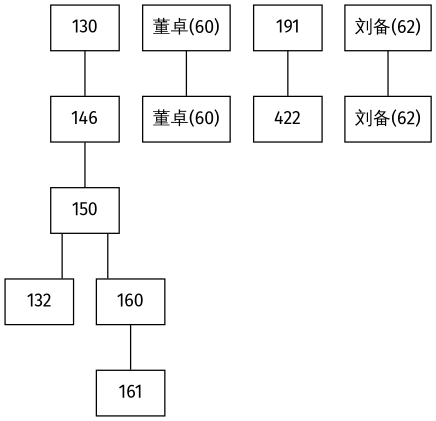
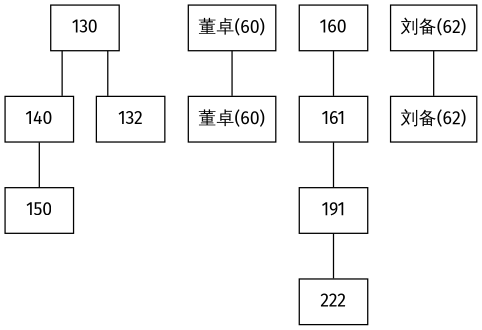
(85, 119) -> (39, 119)
(288, 119) -> (333, 302)
none -> (333, 165)
(62, 256) -> (108, 73)
(108, 256) -> none
